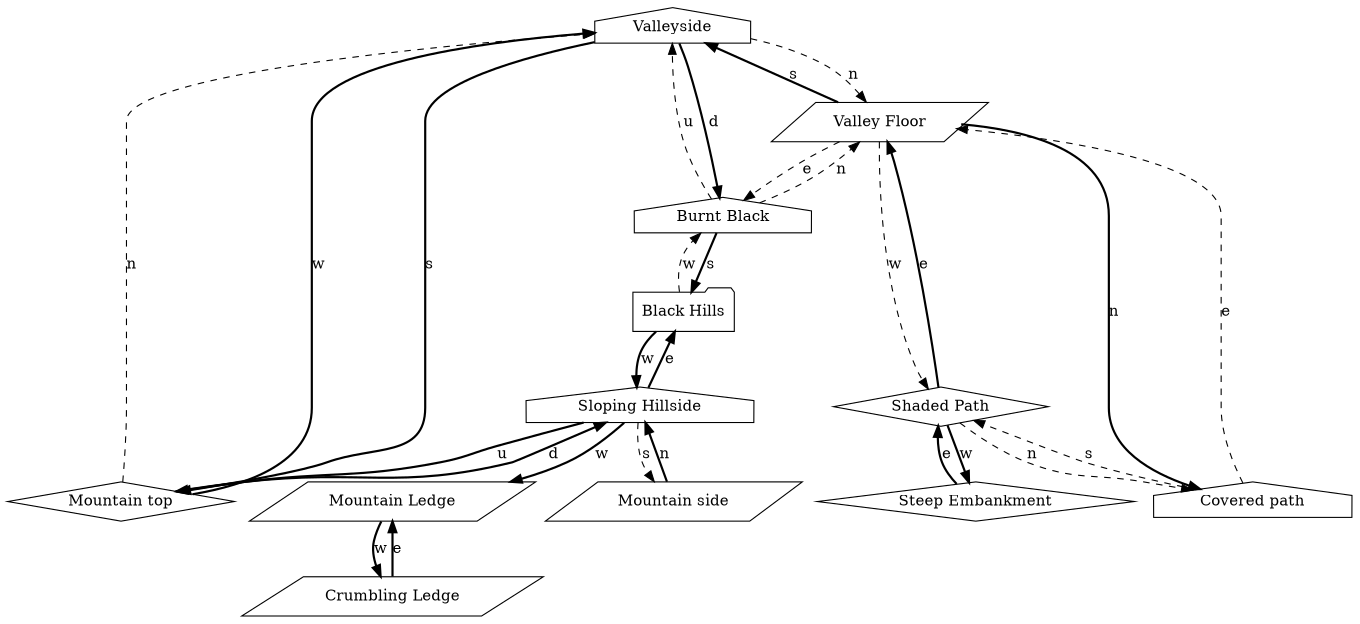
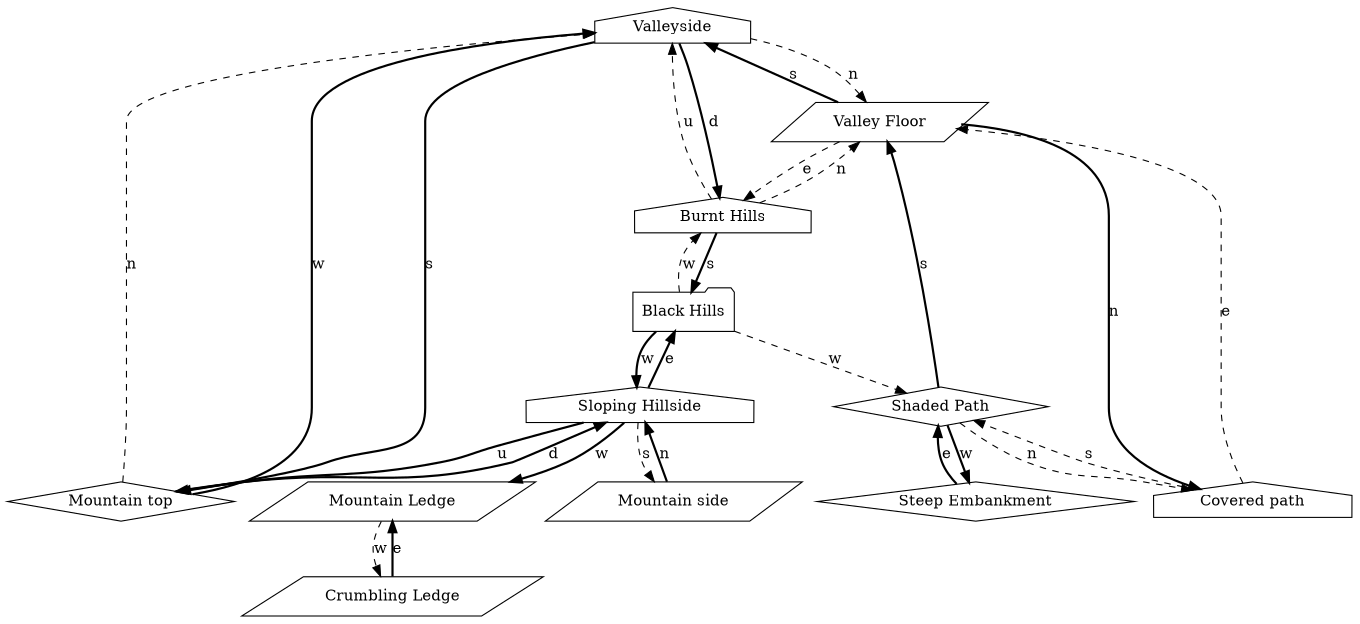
(723, 217) -> (723, 217)
(888, 263) -> (815, 360)
(924, 264) -> (924, 264)
(374, 543) -> (374, 543)
